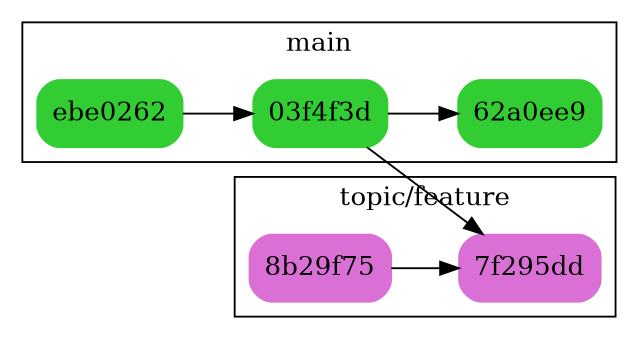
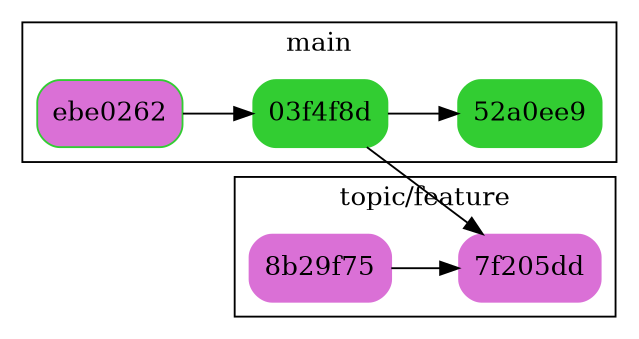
(110, 114) -> (110, 114)
(320, 114) -> (320, 114)
(530, 114) -> (530, 114)
(530, 268) -> (530, 268)
